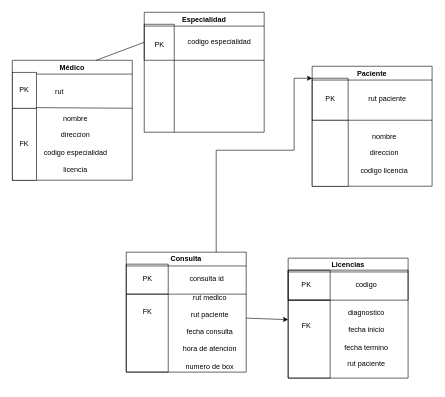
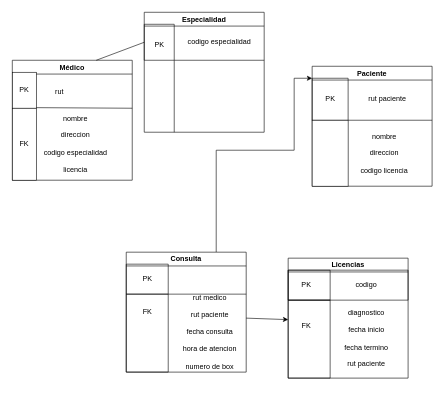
(207, 279) -> none
